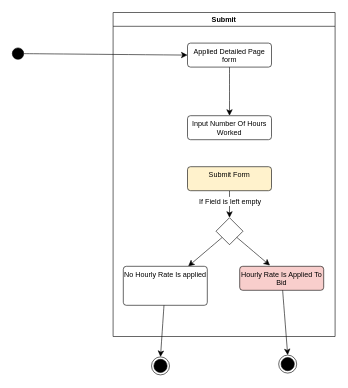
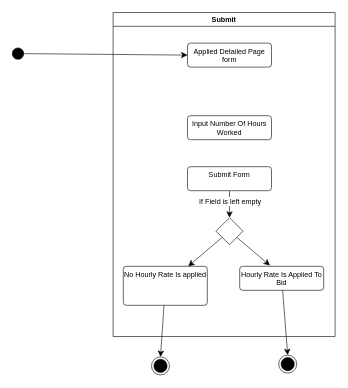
(230, 89) -> none
(230, 179) -> (230, 179)
(282, 278) -> (282, 278)
